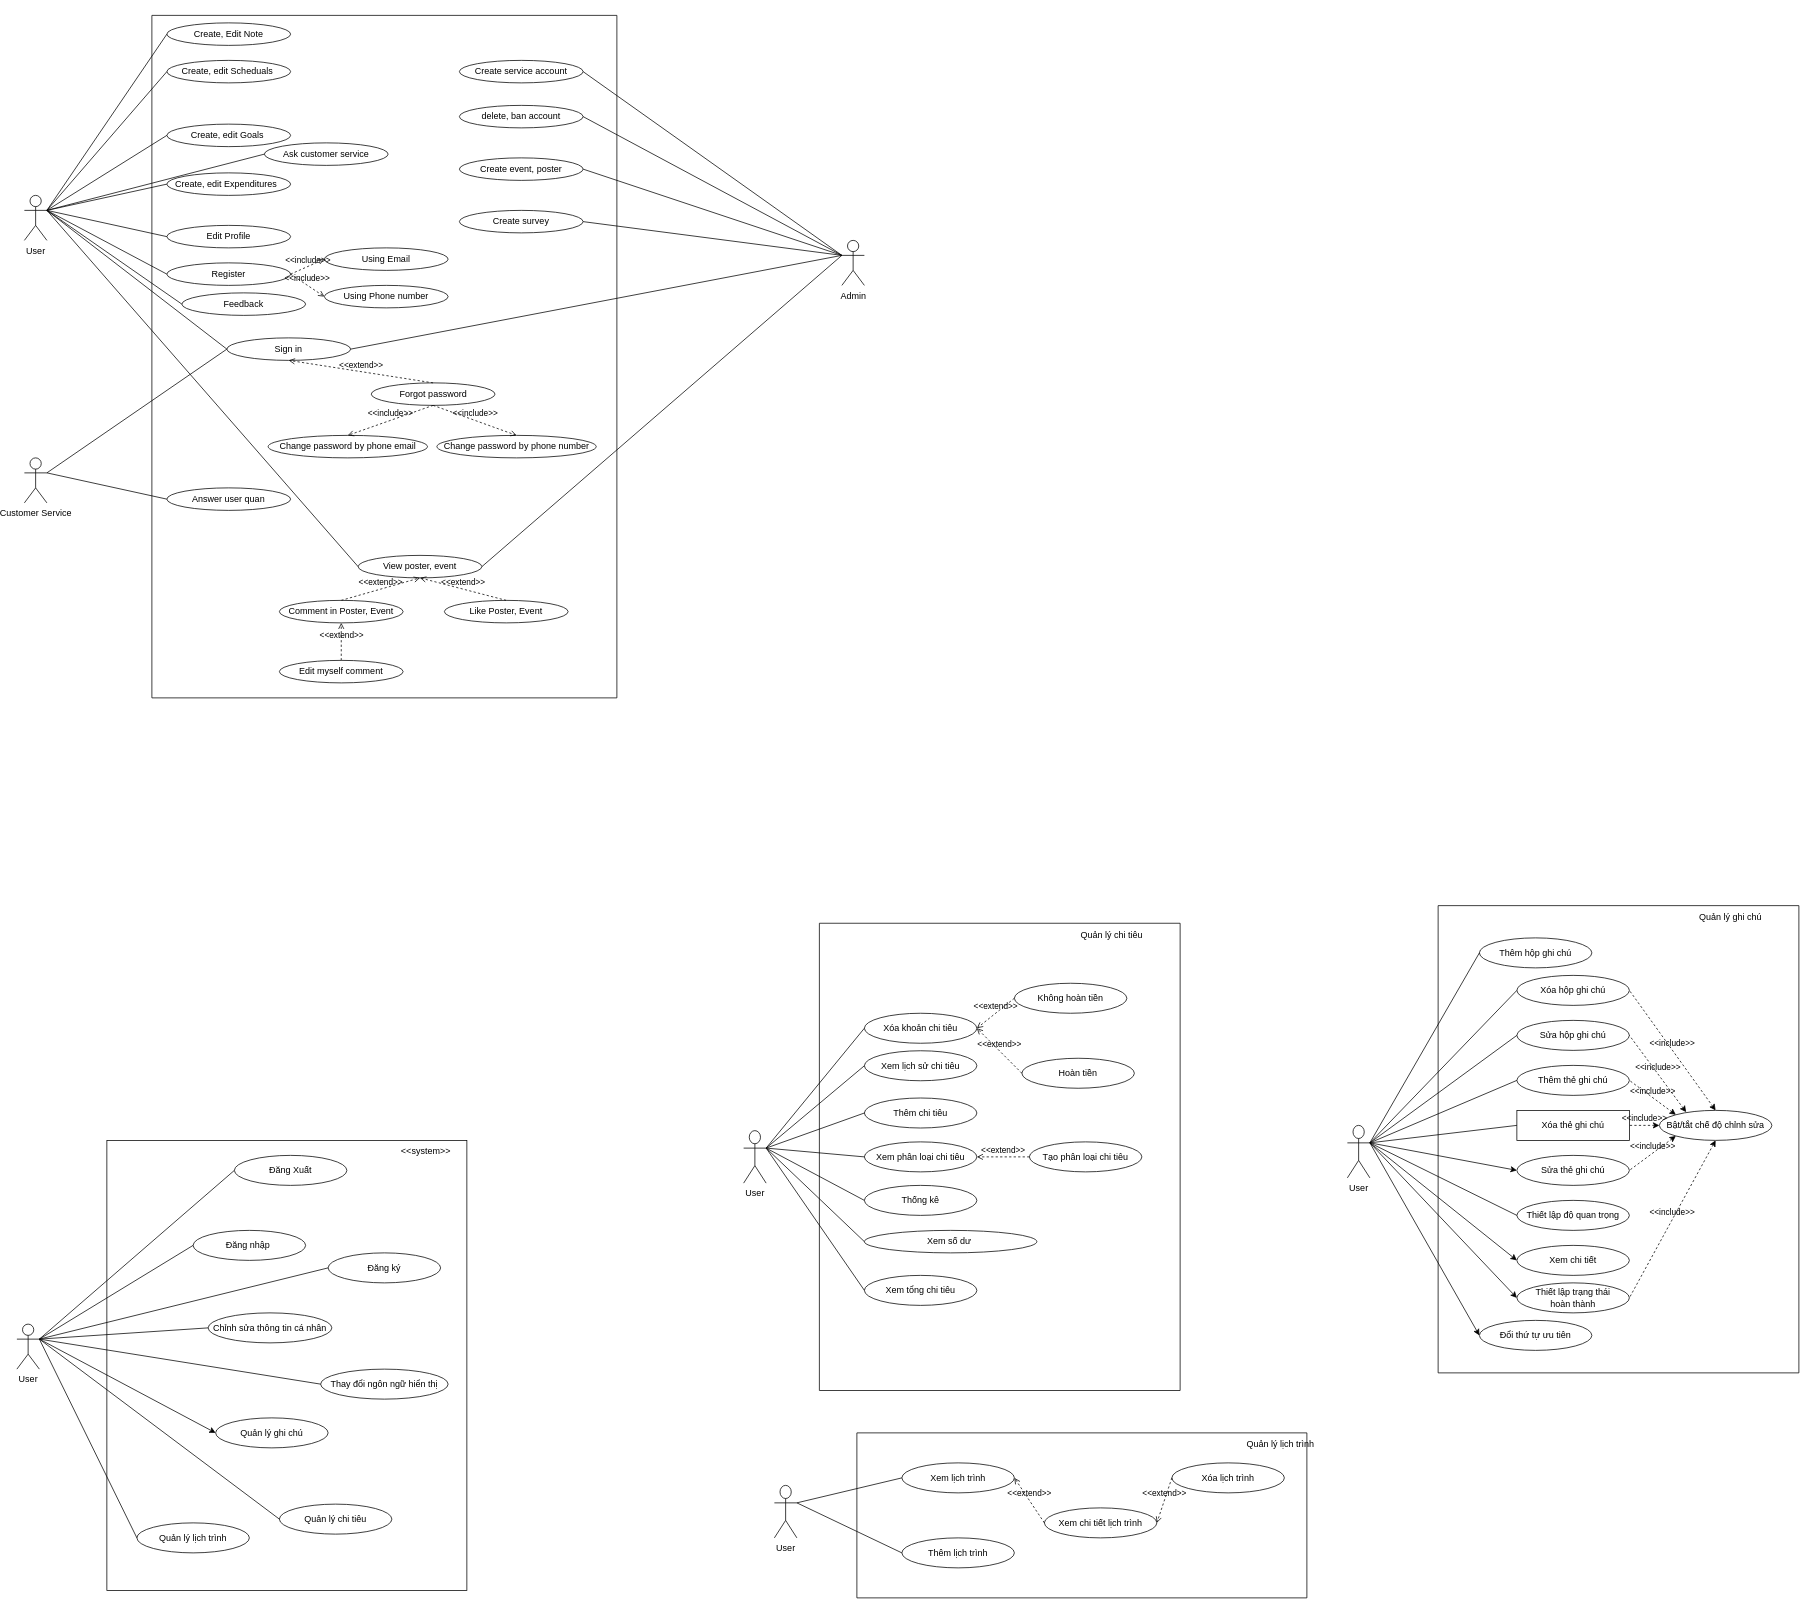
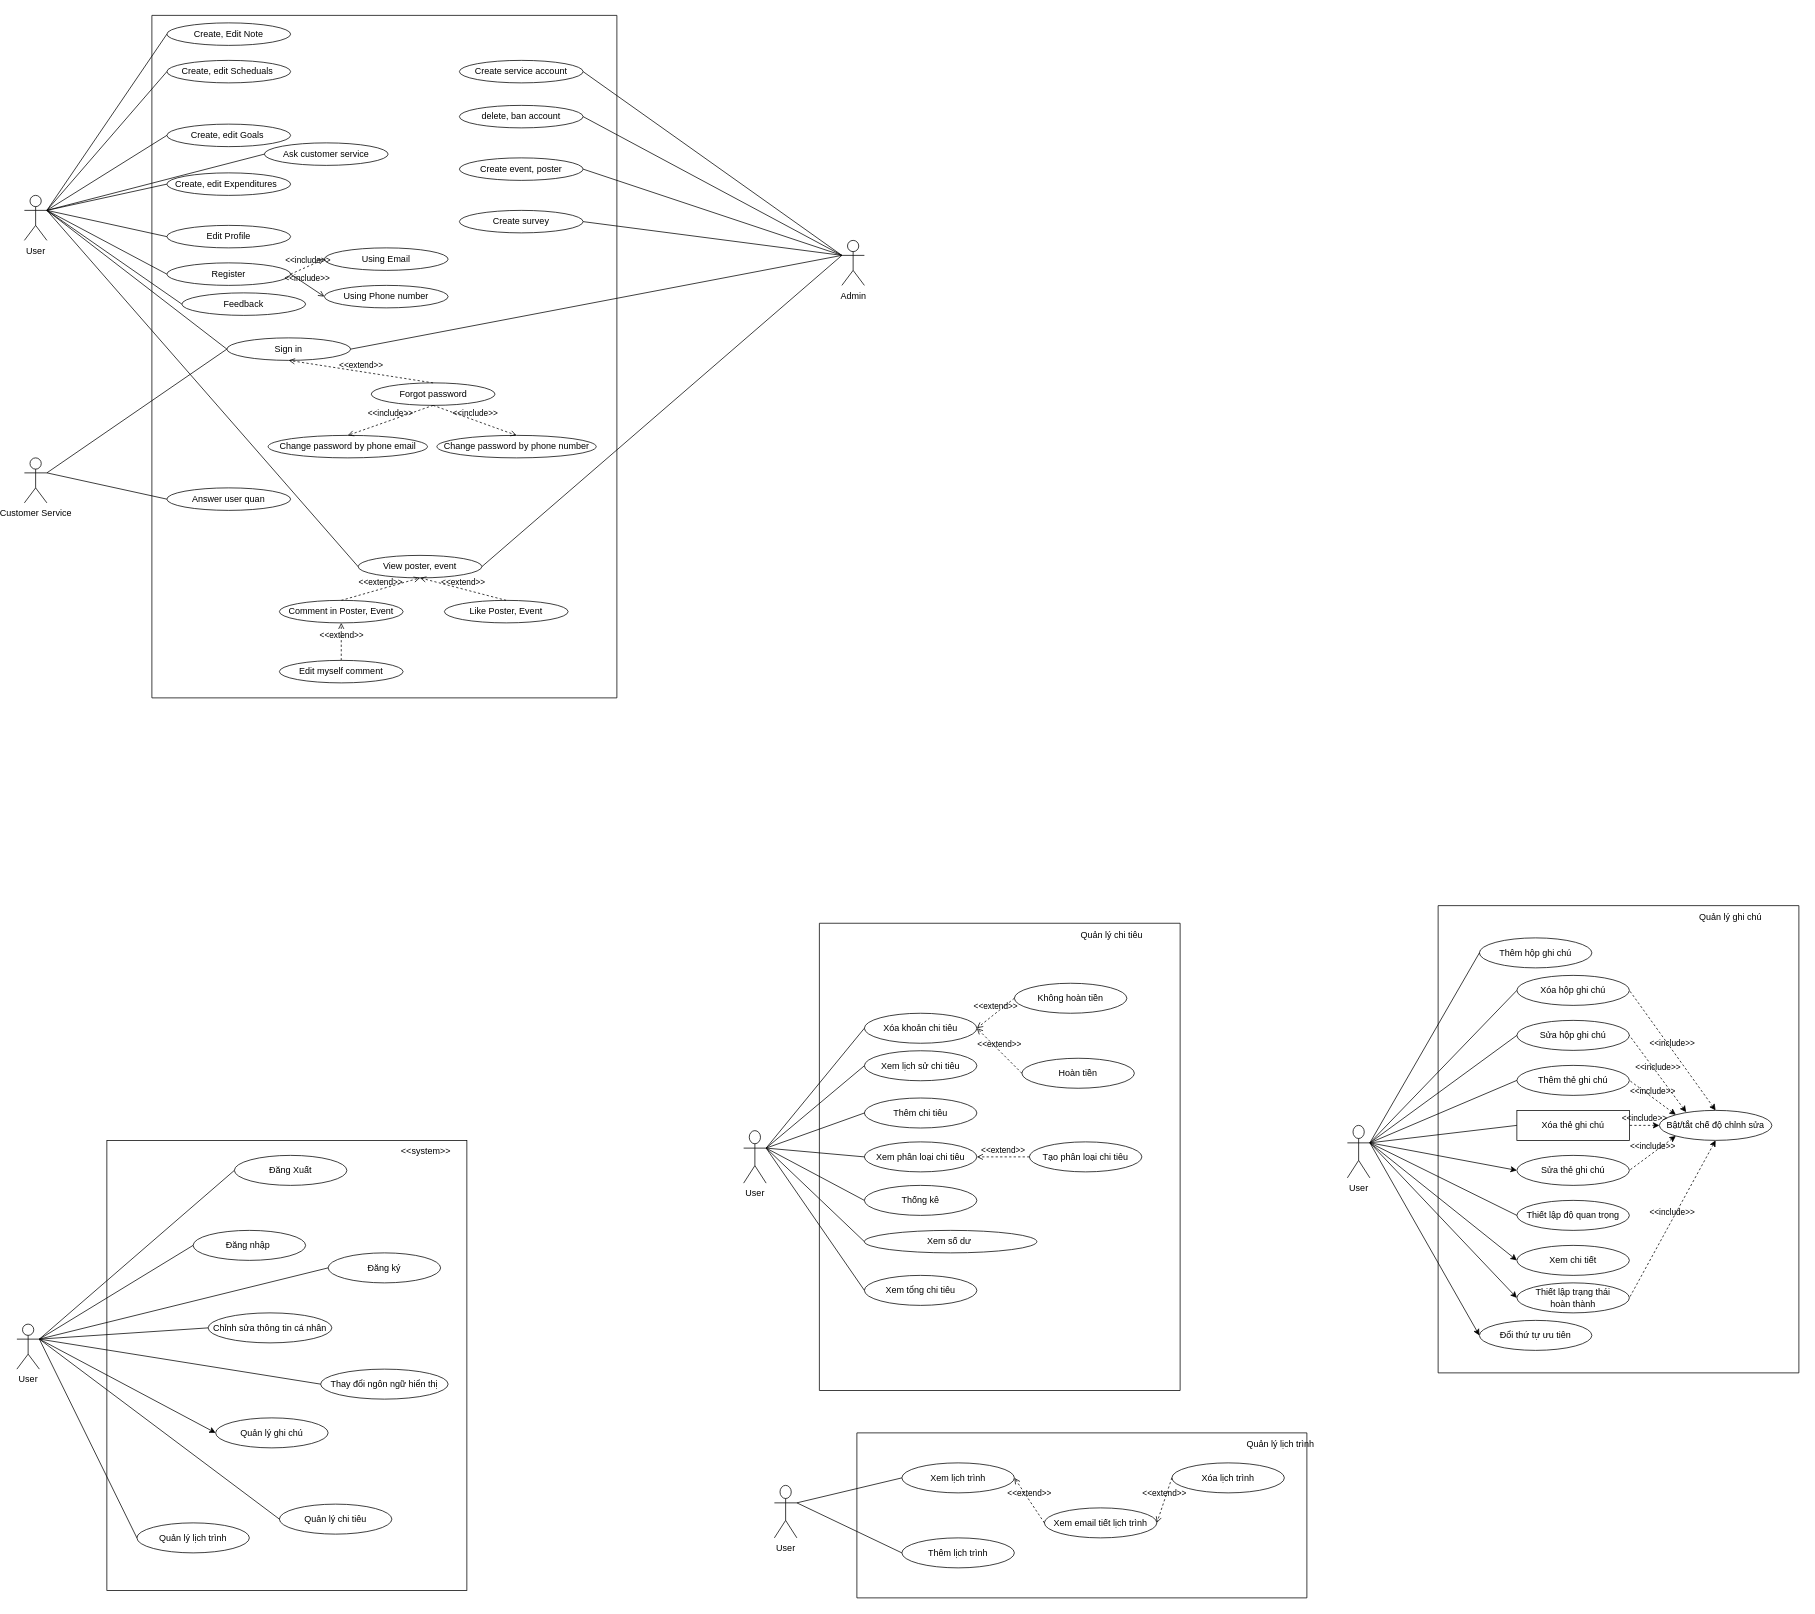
(306, 284) -> (306, 284)
(1101, 1523) -> (1101, 1523)
